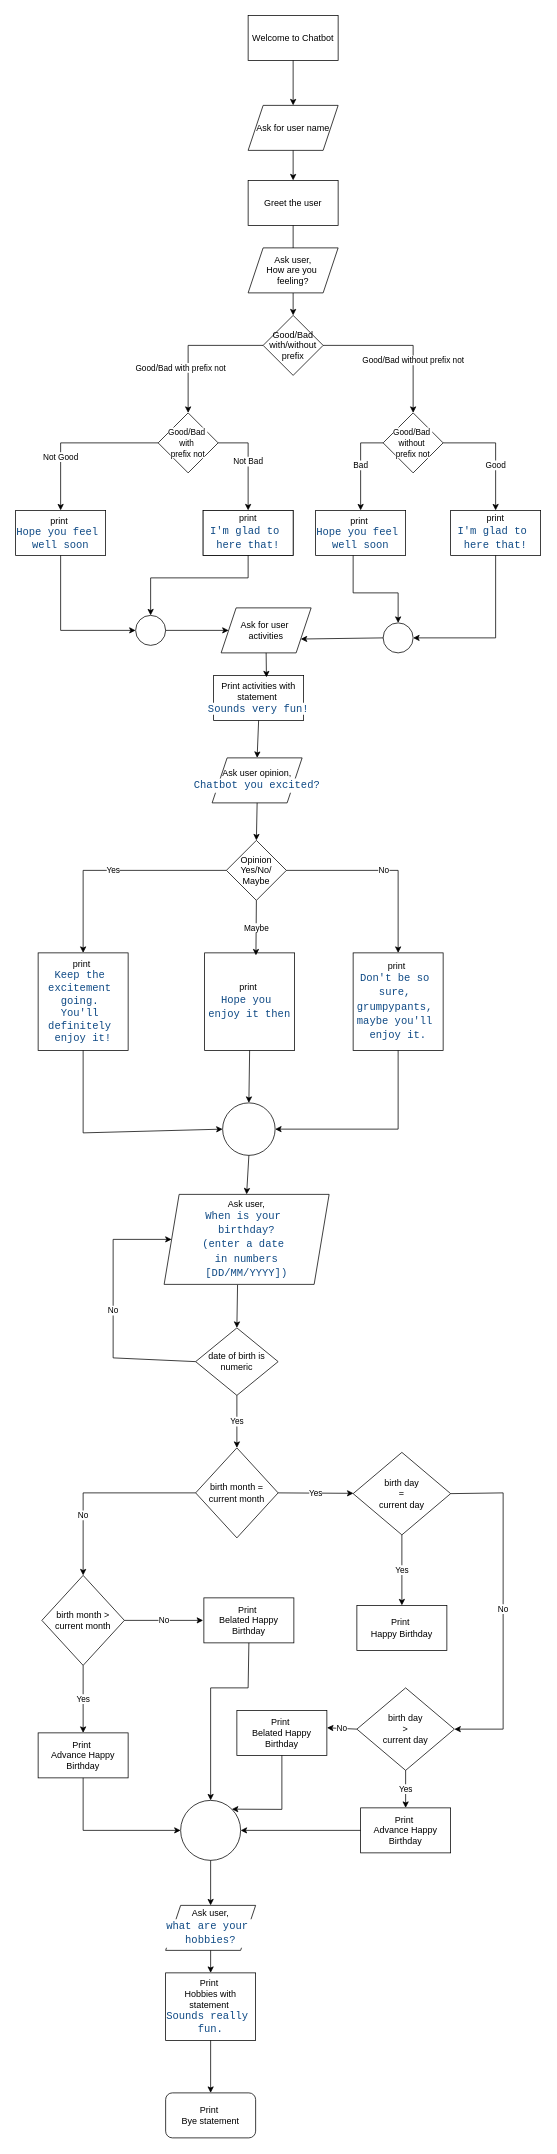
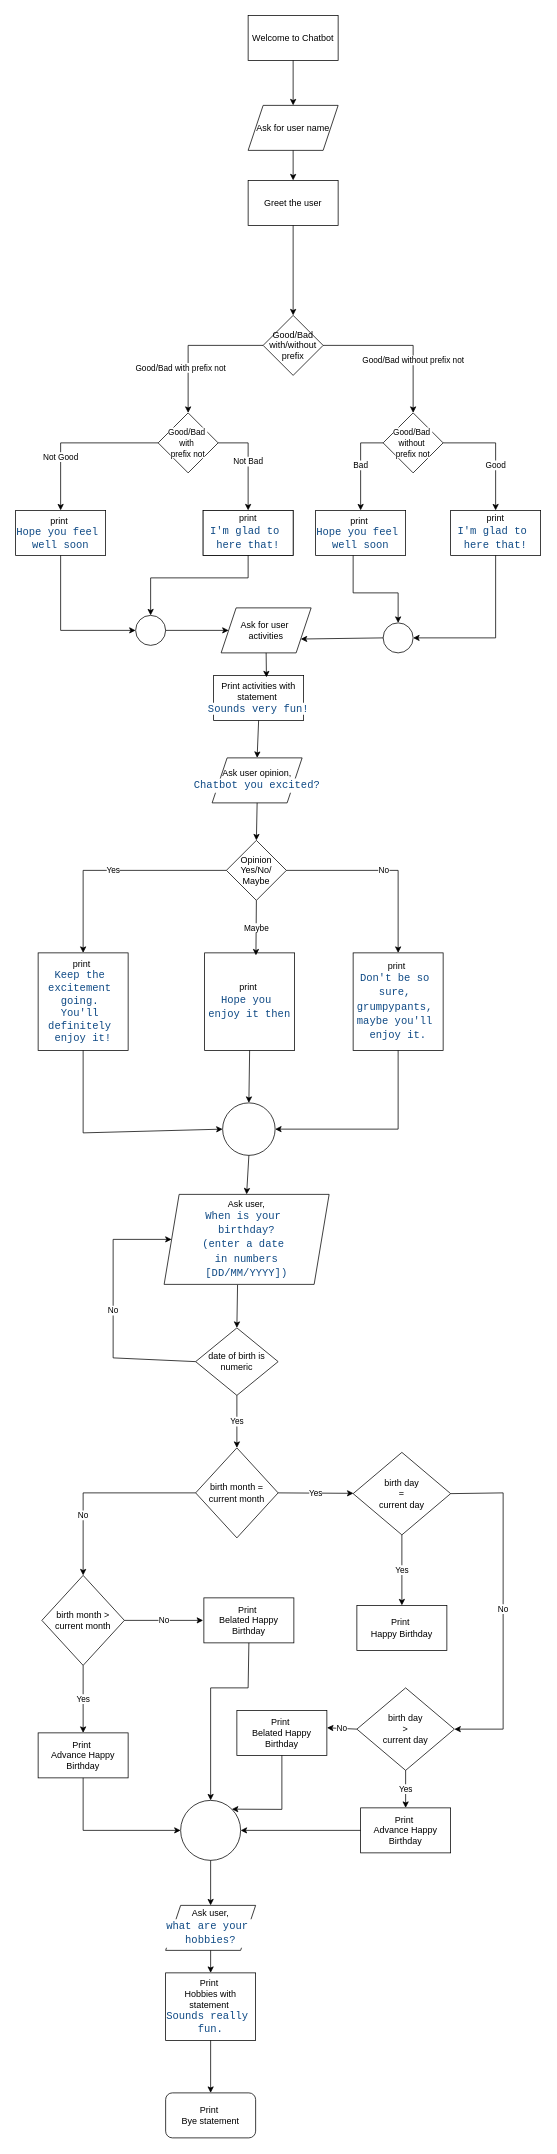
(293, 270) -> none
